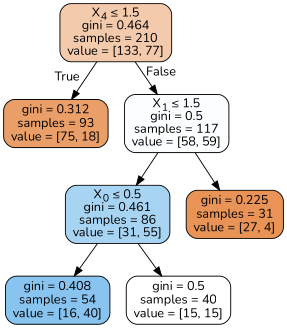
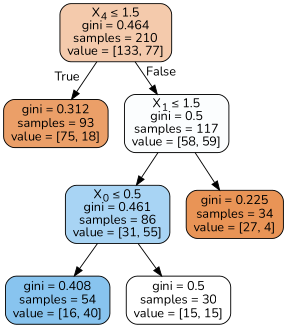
(235, 214) -> (235, 214)
(178, 300) -> (178, 300)
